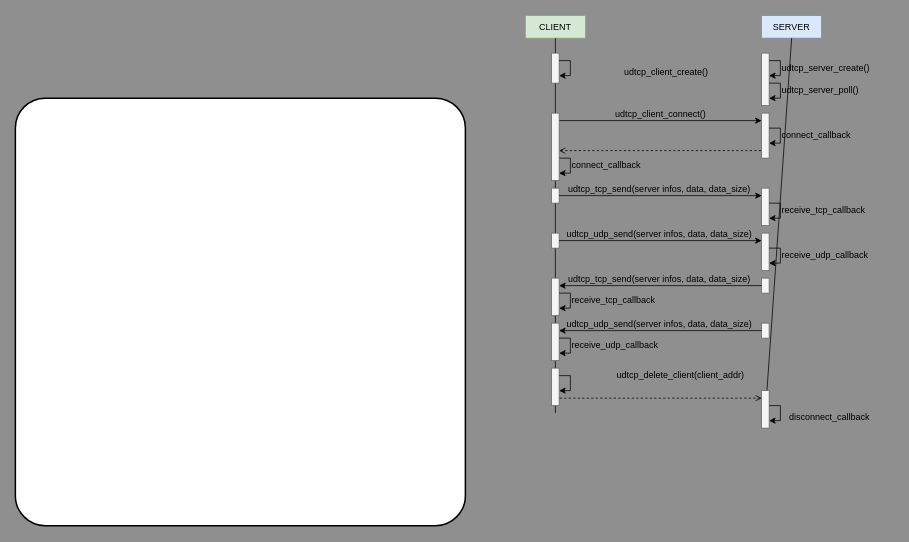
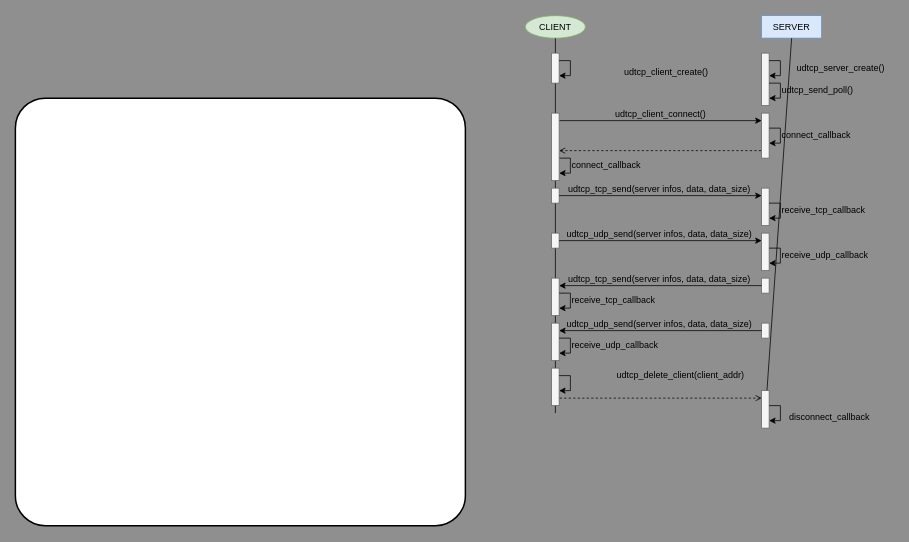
(555, 27) -> (555, 27)
(833, 68) -> (848, 68)
(827, 90) -> (822, 90)
